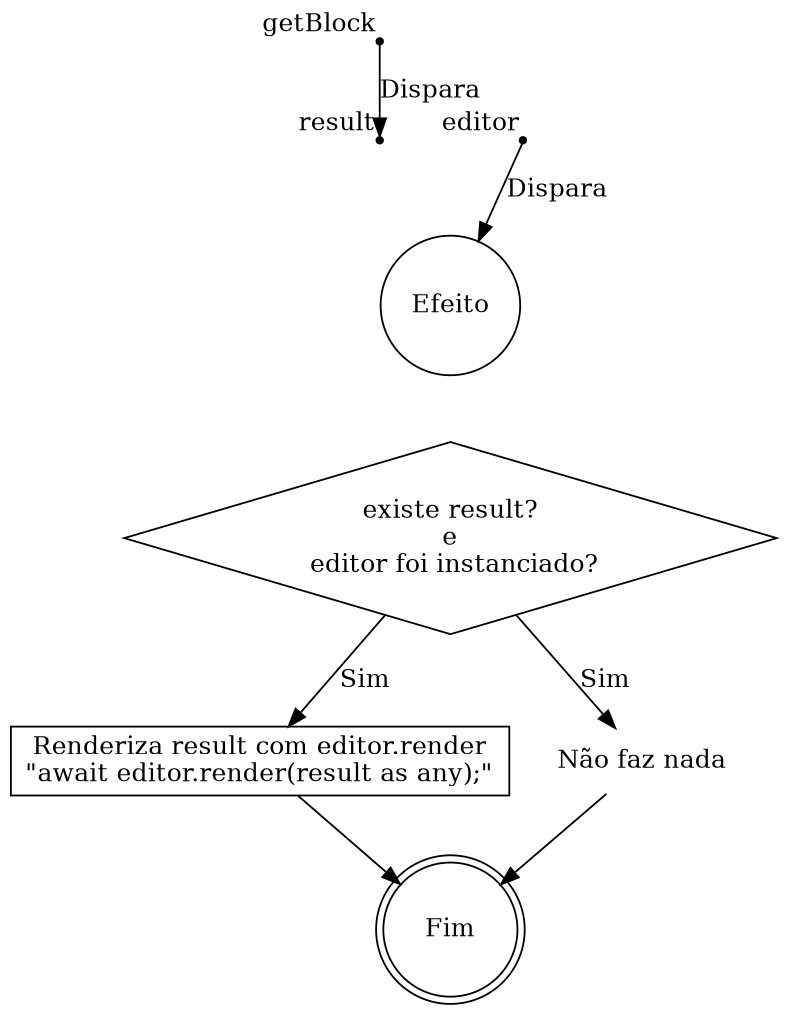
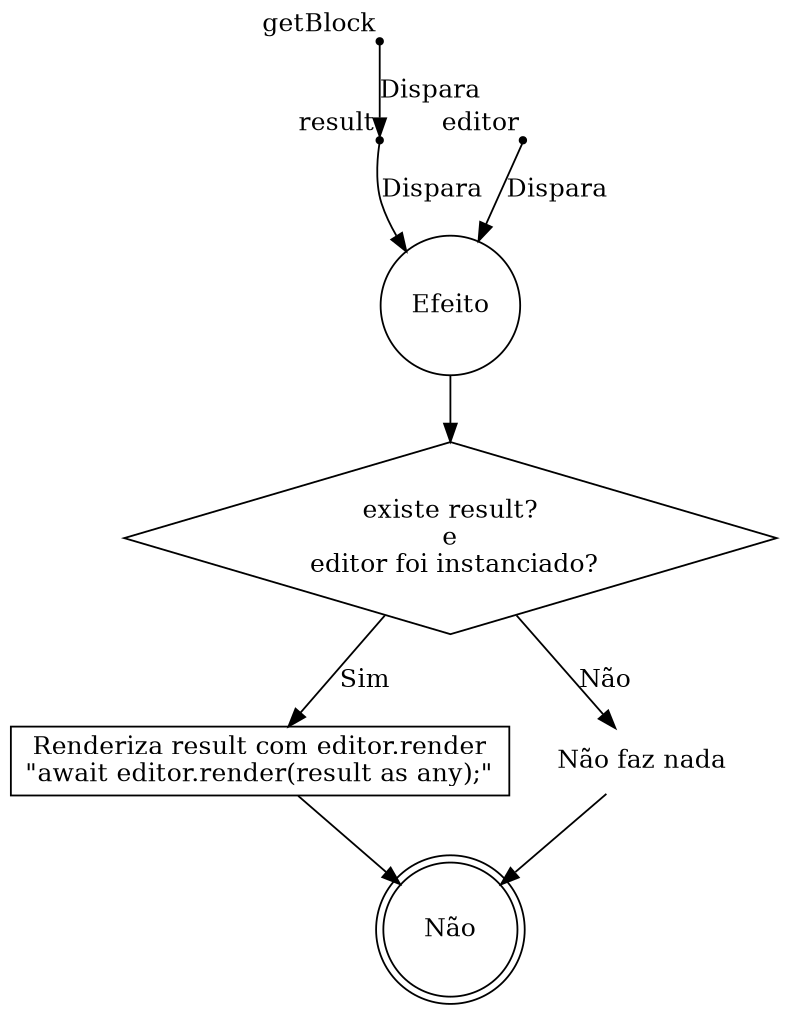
none -> (379, 191)
none -> (450, 399)
(605, 680) -> (605, 680)
(450, 930) -> (450, 930)
